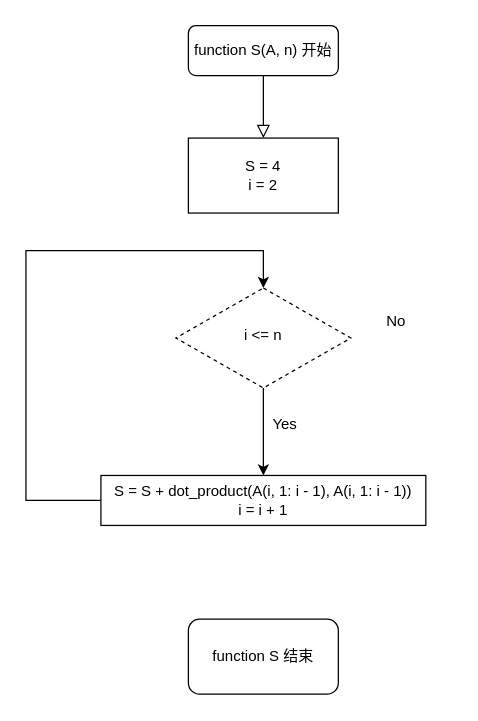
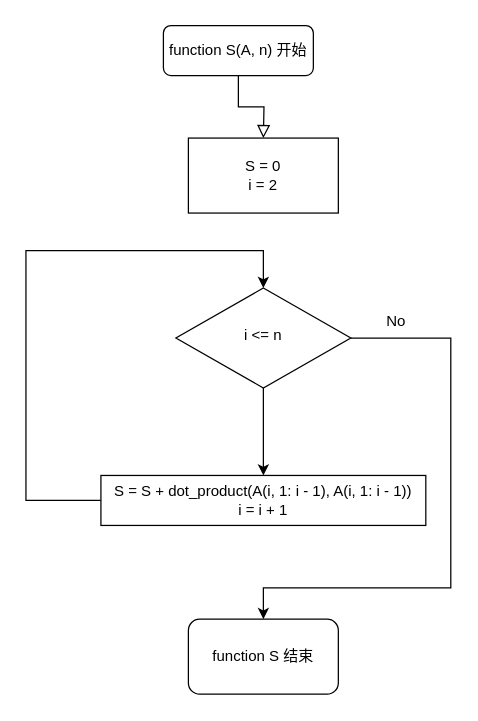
(263, 51) -> (238, 51)
(263, 176) -> (263, 176)
(263, 338) -> (263, 338)
(284, 424) -> none
none -> (451, 518)
